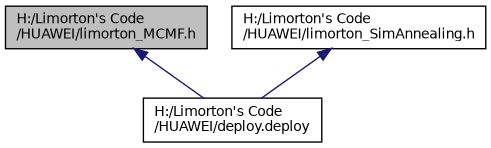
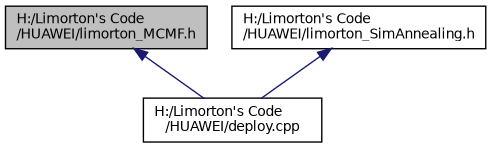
(233, 120) -> (233, 120)
